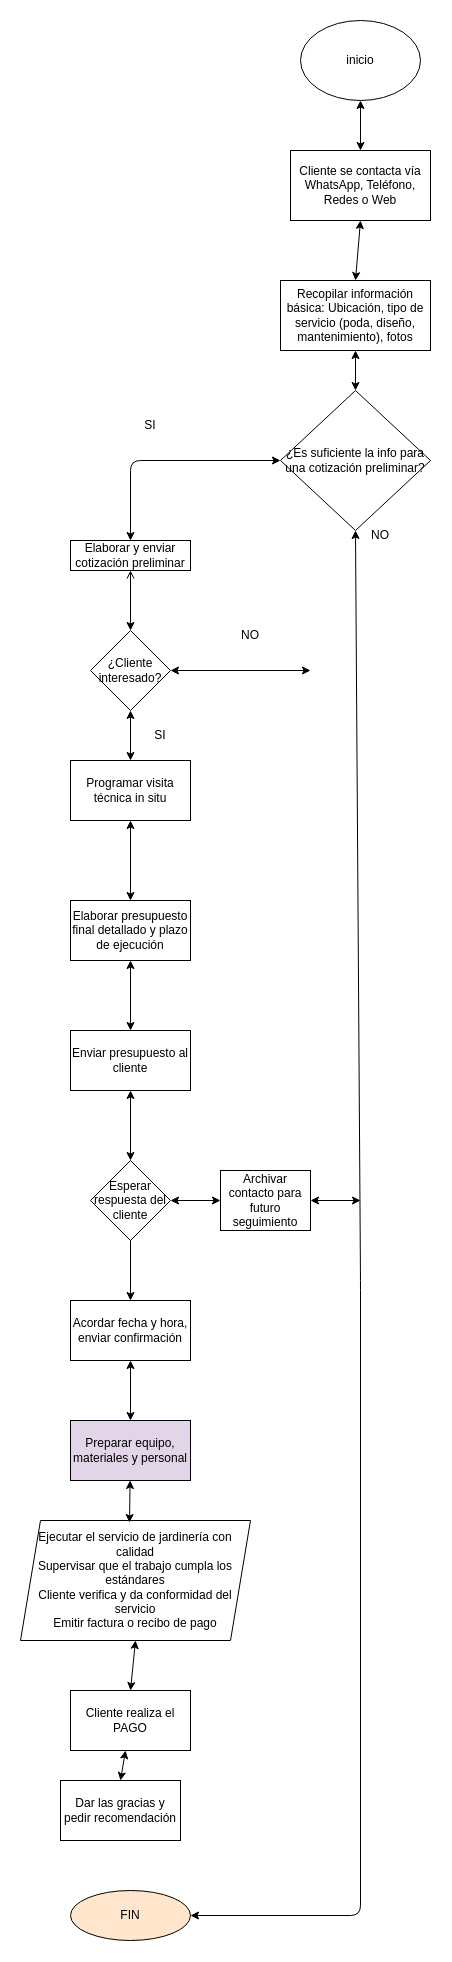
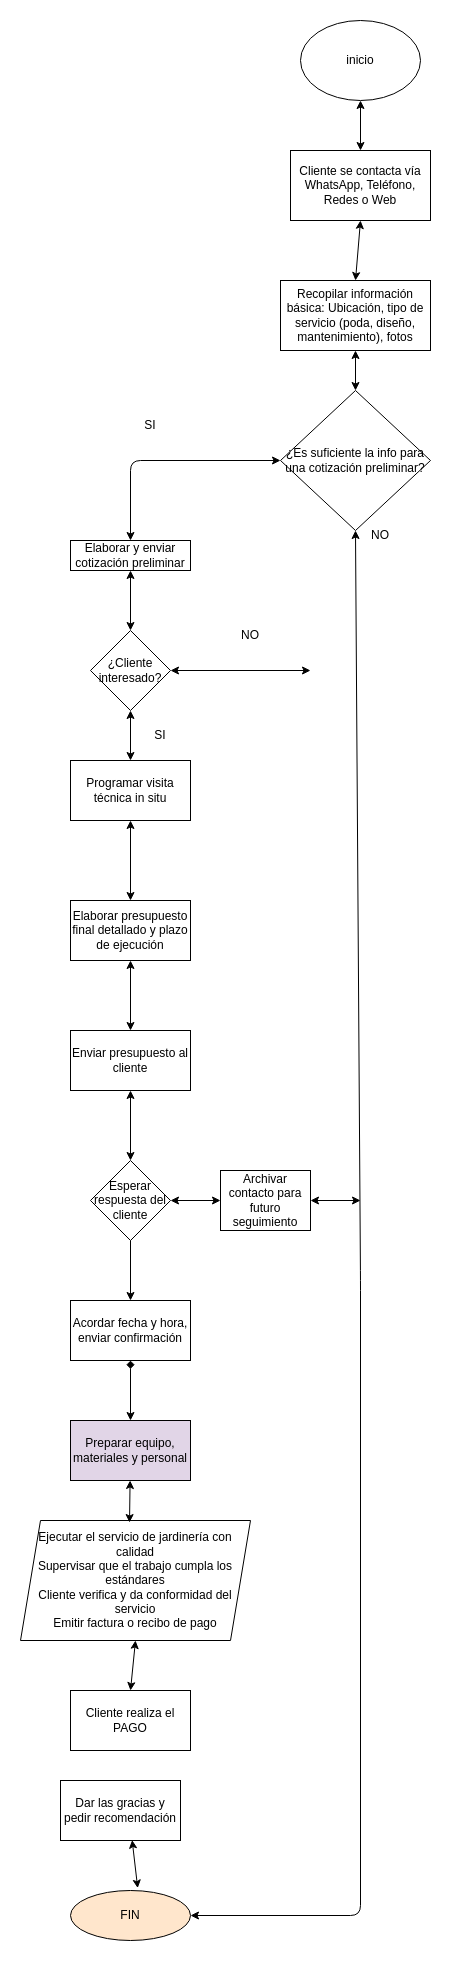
(131, 576) -> (131, 578)
(131, 1368) -> (131, 1369)
(123, 1766) -> none
none -> (135, 1865)
